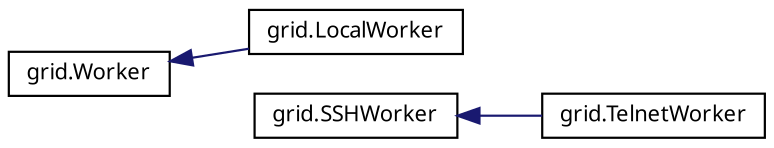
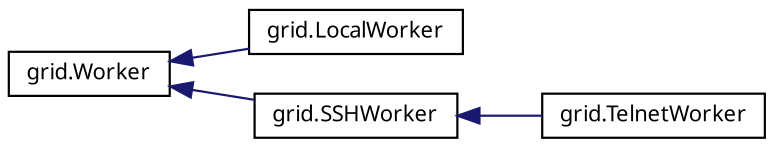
none -> (223, 95)
